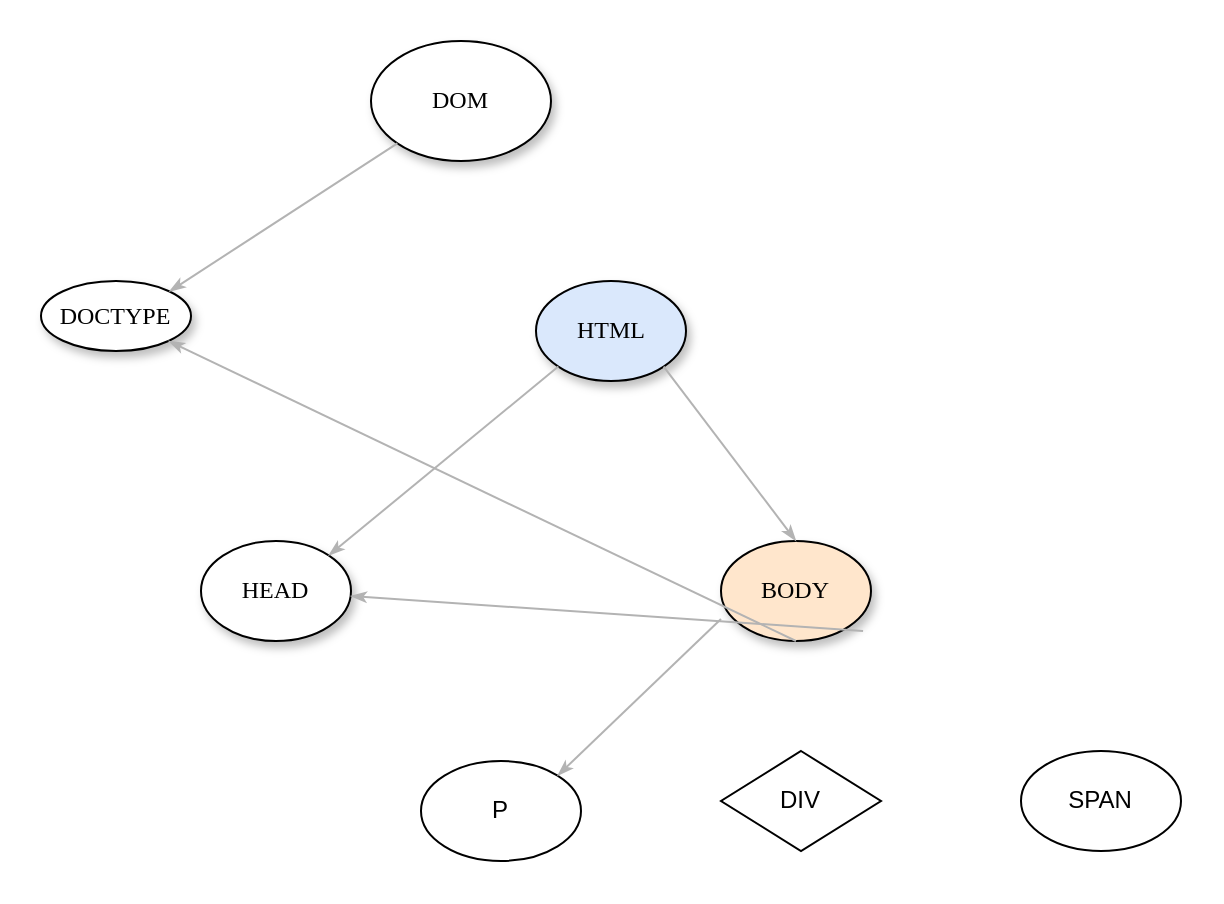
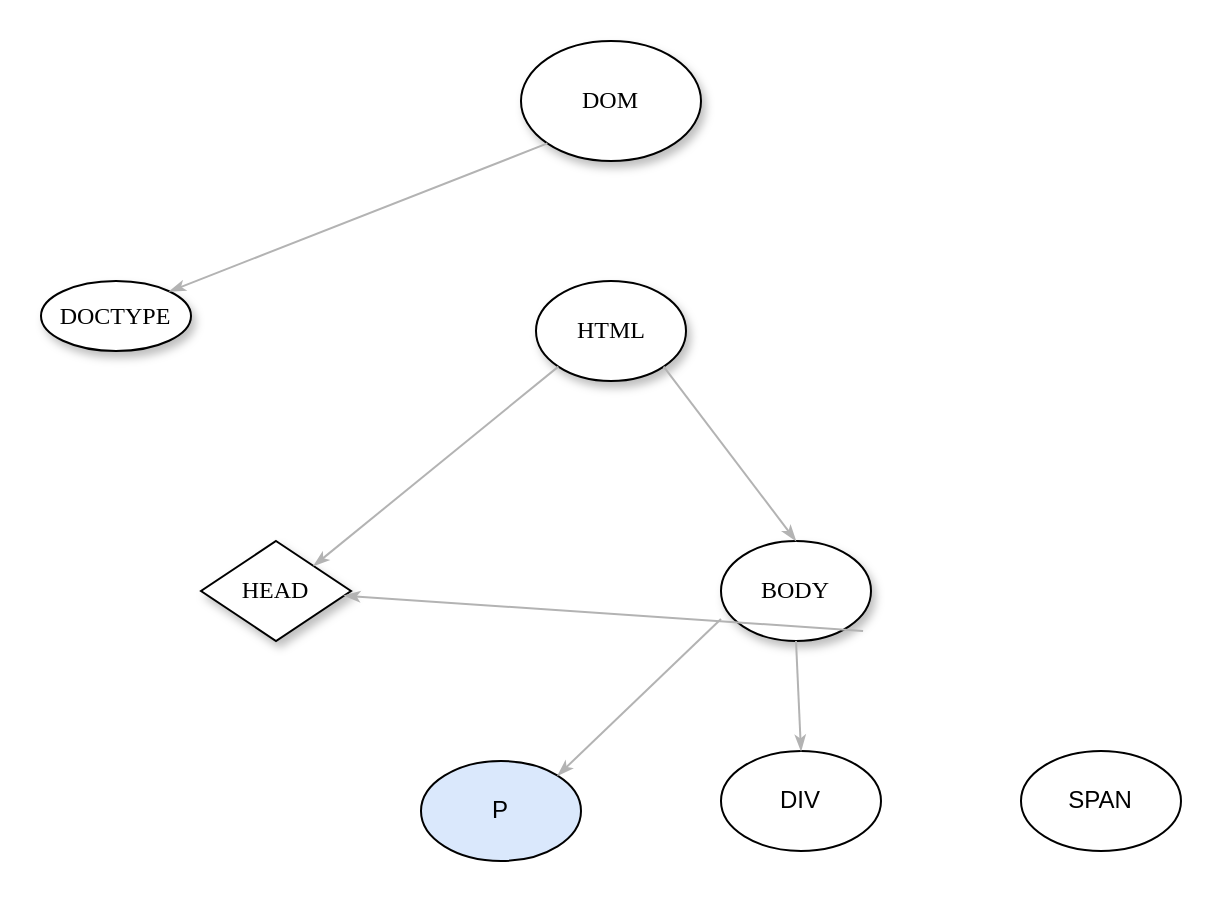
(461, 101) -> (611, 101)
(611, 331) -> (611, 331)
(276, 591) -> (276, 591)
(796, 591) -> (796, 591)
(725, 607) -> (796, 642)
(801, 801) -> (801, 801)
(501, 811) -> (501, 811)
